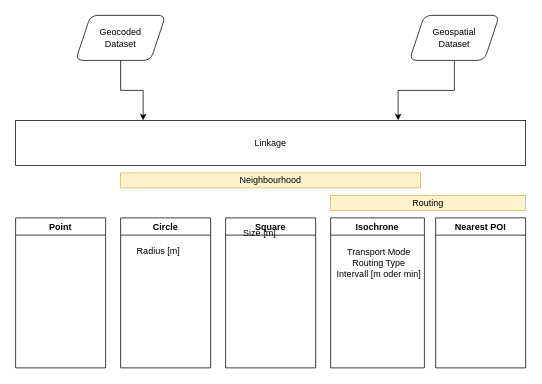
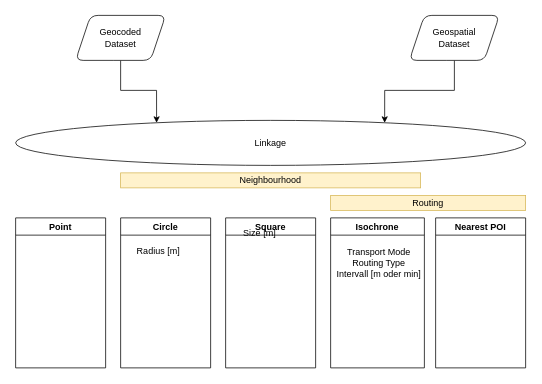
(270, 143) -> (270, 143)
